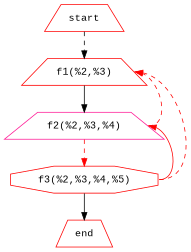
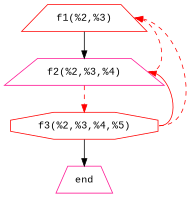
(84, 18) -> none
(84, 234) -> (84, 180)
